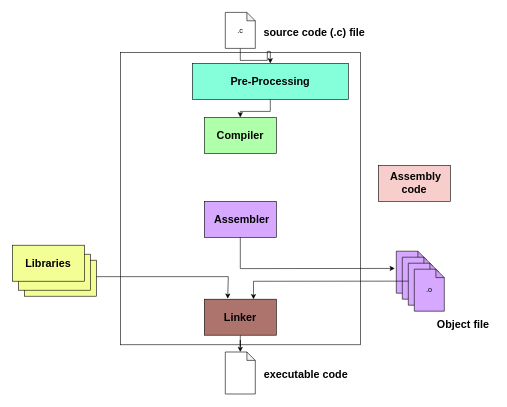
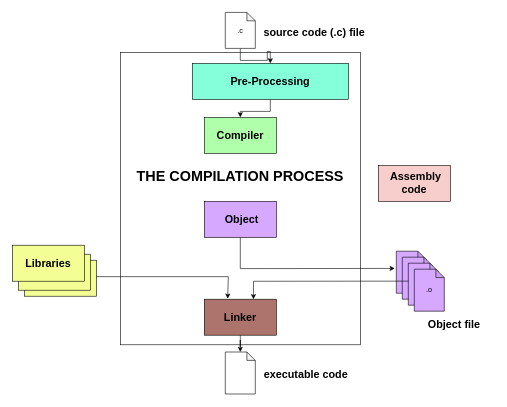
none -> (240, 176)
(240, 219) -> (240, 219)
(463, 325) -> (454, 325)
